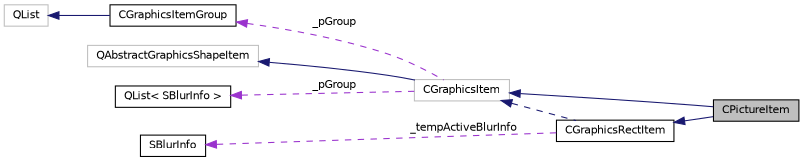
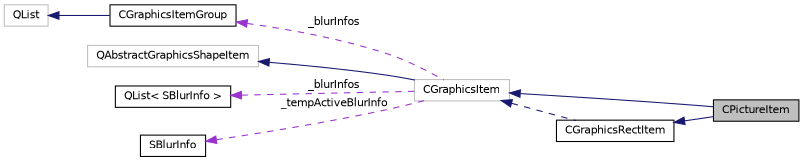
(333, 22) -> (333, 22)
(333, 85) -> (333, 85)
(387, 139) -> (321, 123)
